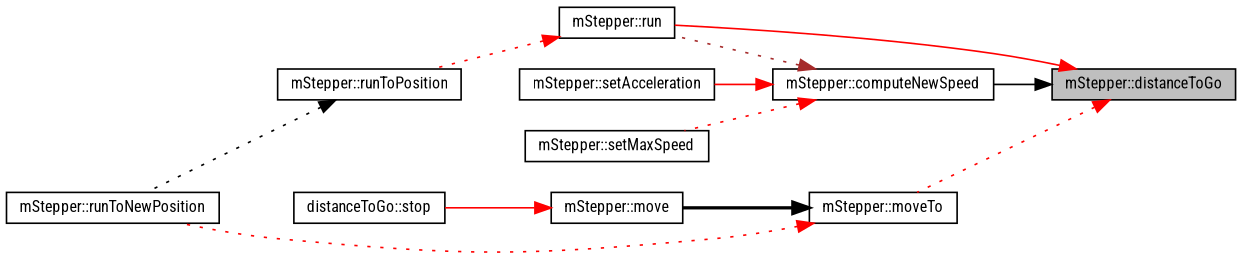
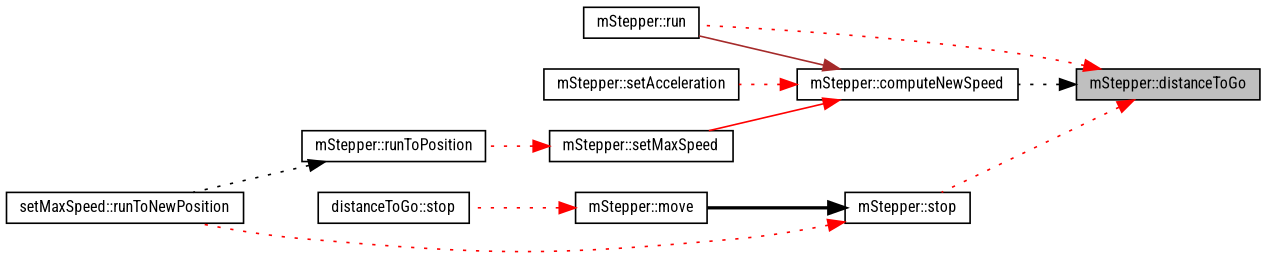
(868, 39) -> (892, 39)
(737, 50) -> (761, 50)
(488, 55) -> (509, 146)
(735, 84) -> (760, 84)
(1014, 84) -> (1039, 84)
(742, 117) -> (766, 117)
(113, 208) -> (125, 208)
(490, 208) -> (514, 208)
(883, 208) -> (908, 208)
